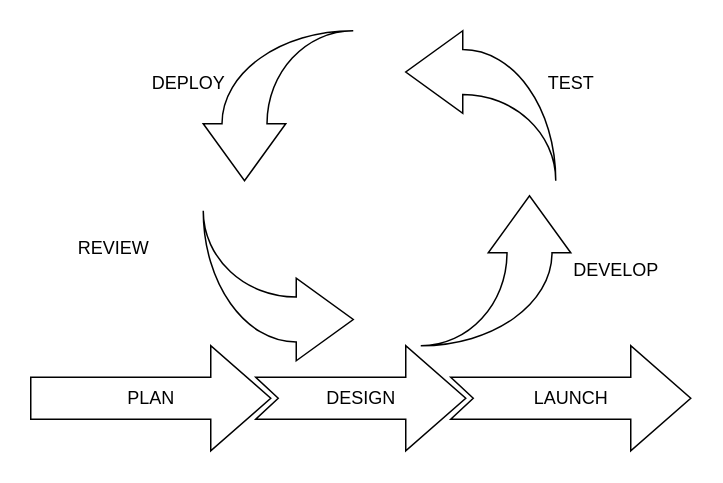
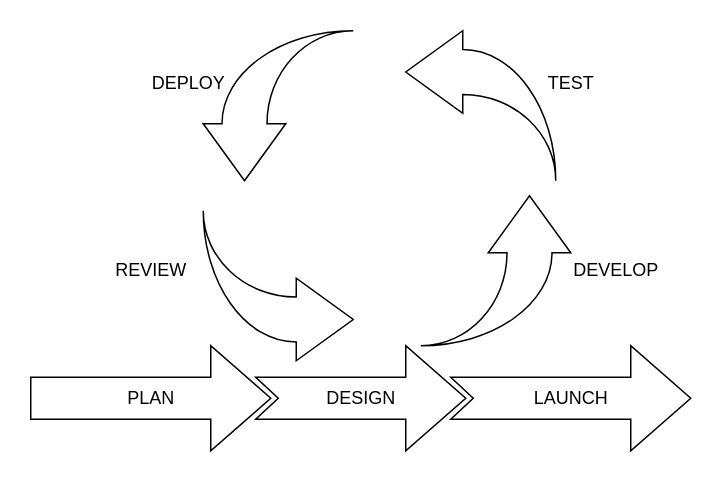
(113, 248) -> (151, 271)
